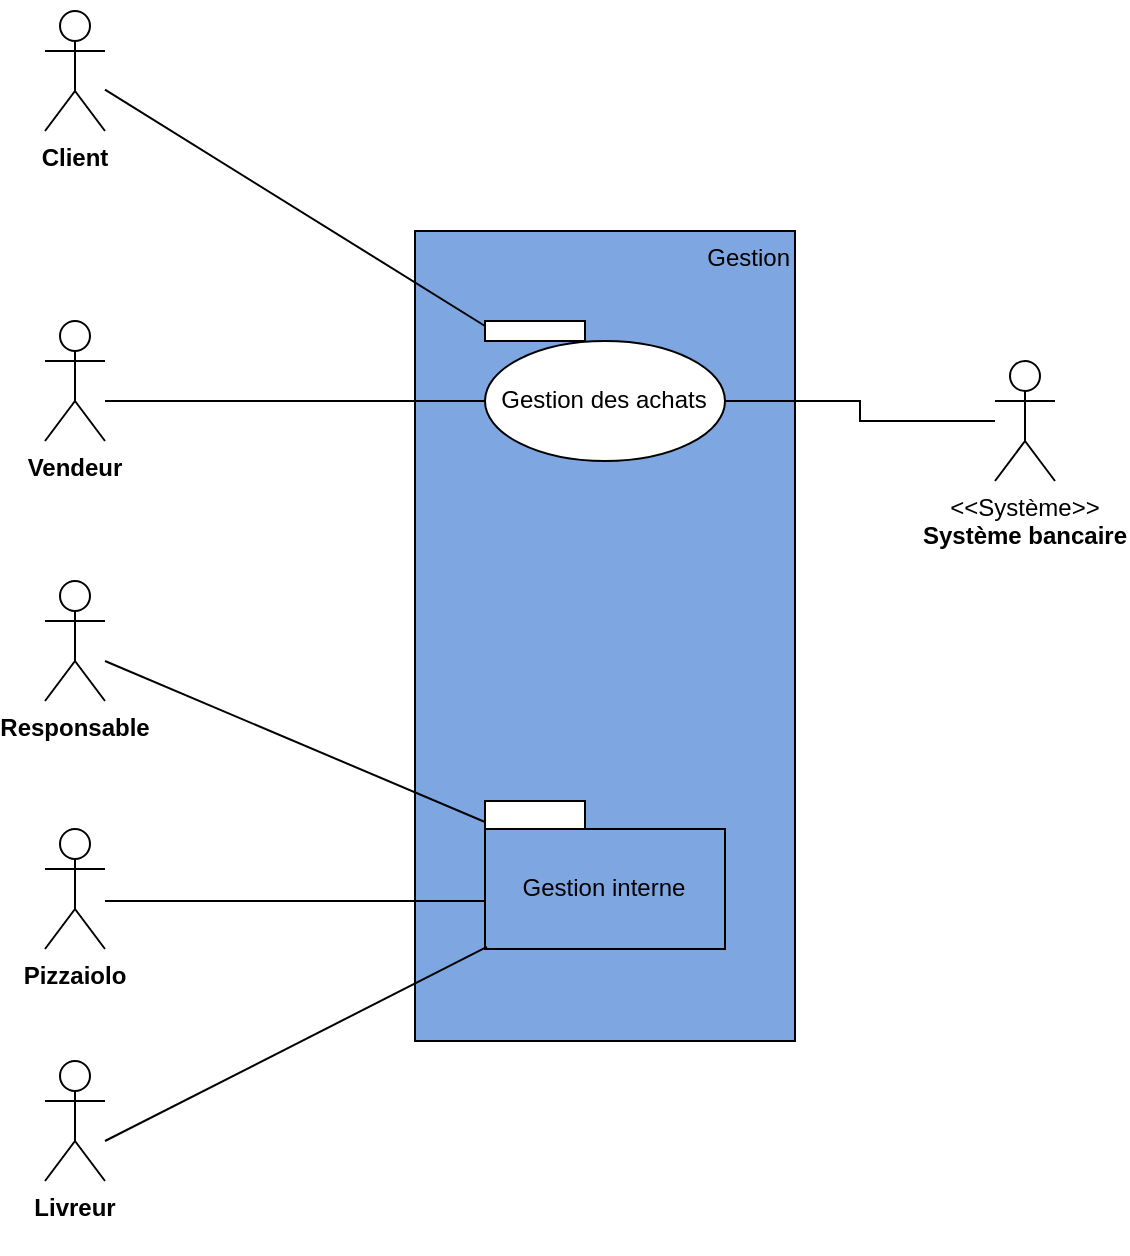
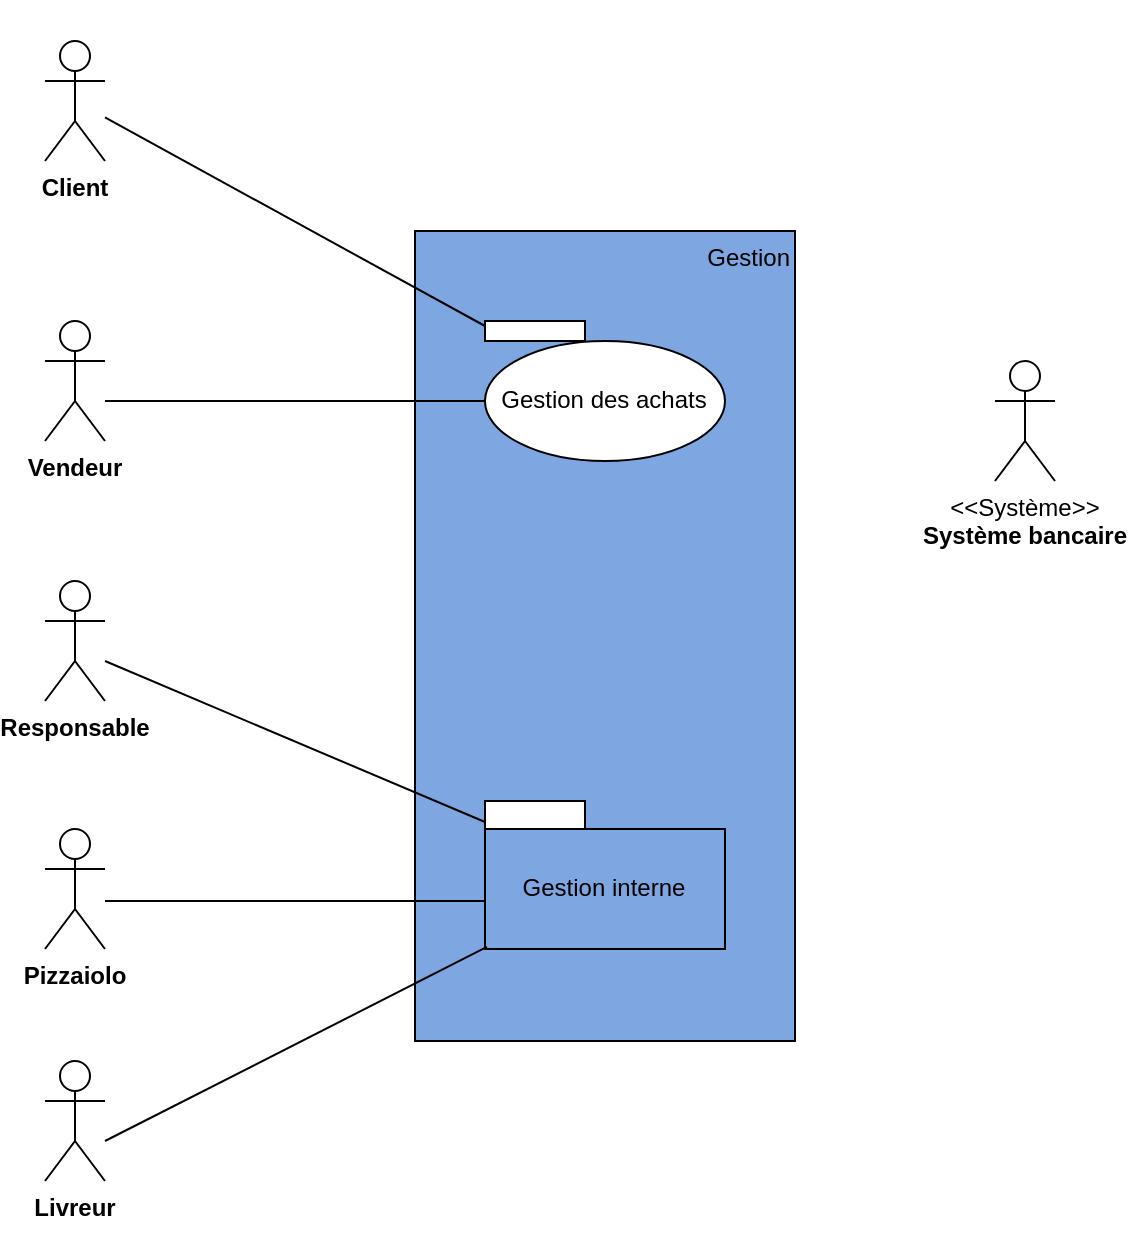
(75, 71) -> (75, 101)
(860, 411) -> none
